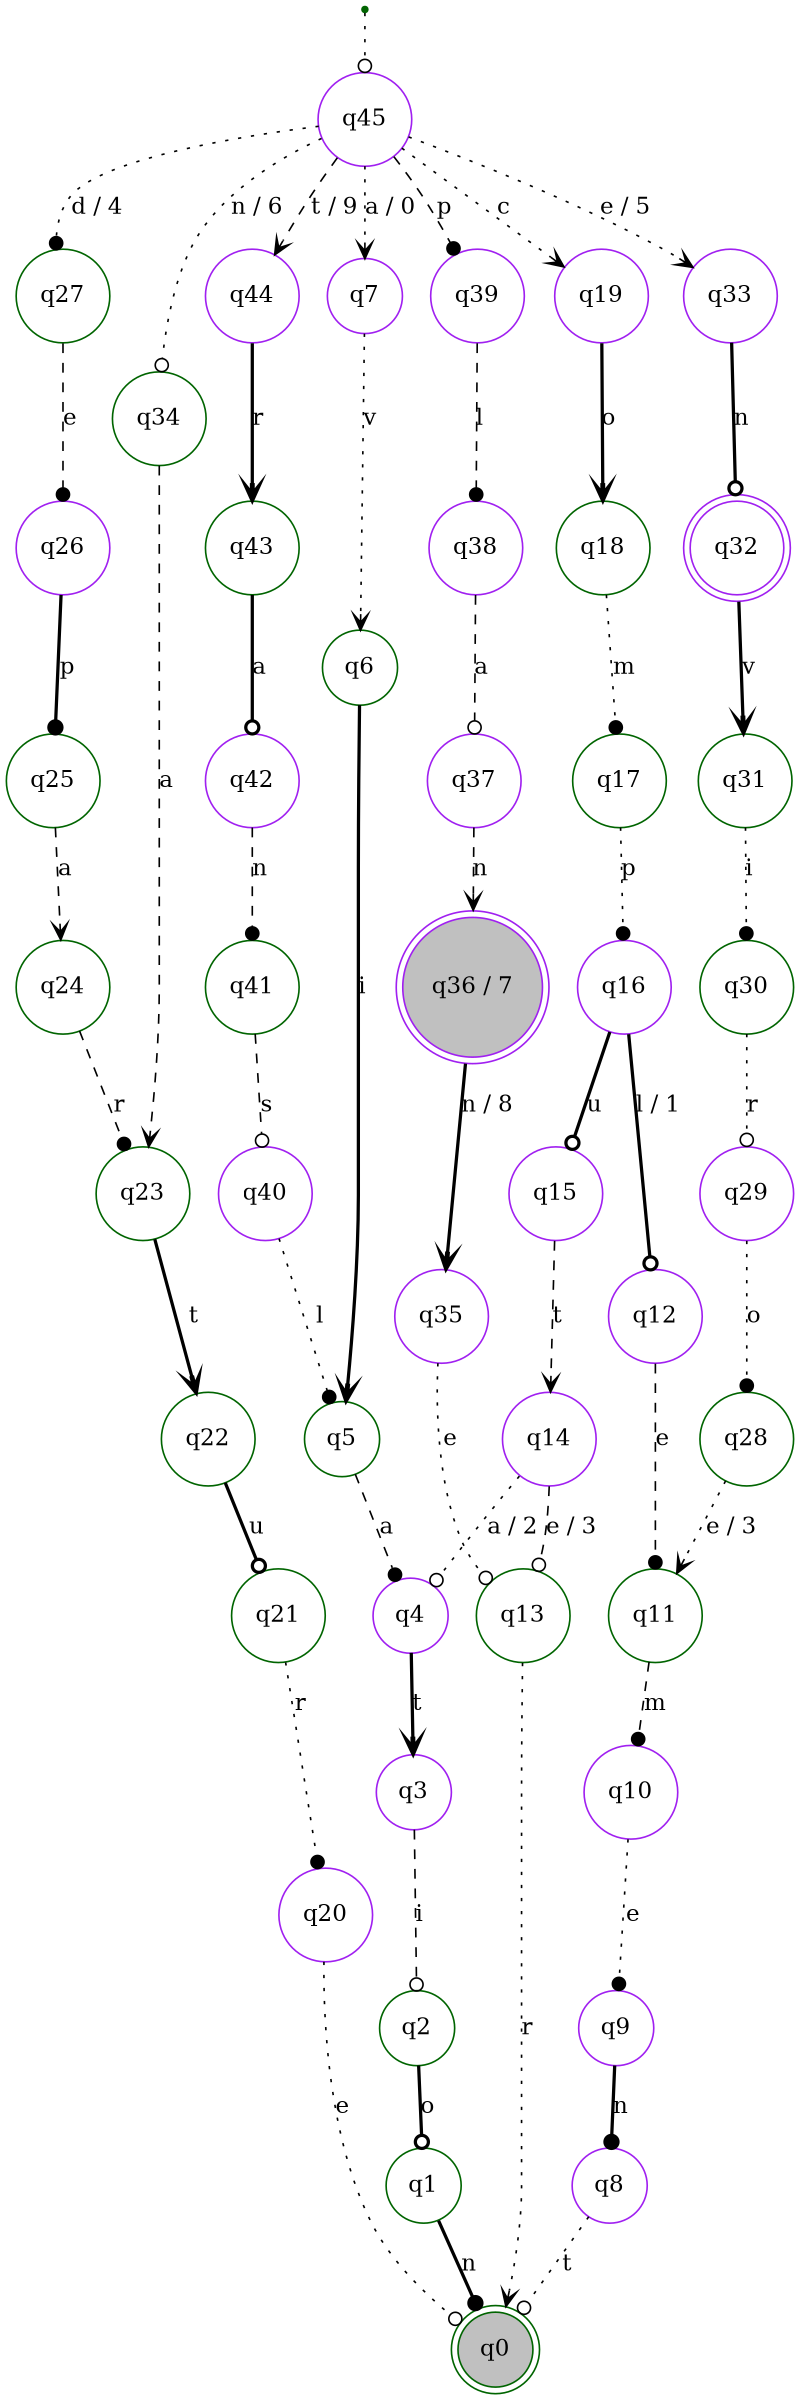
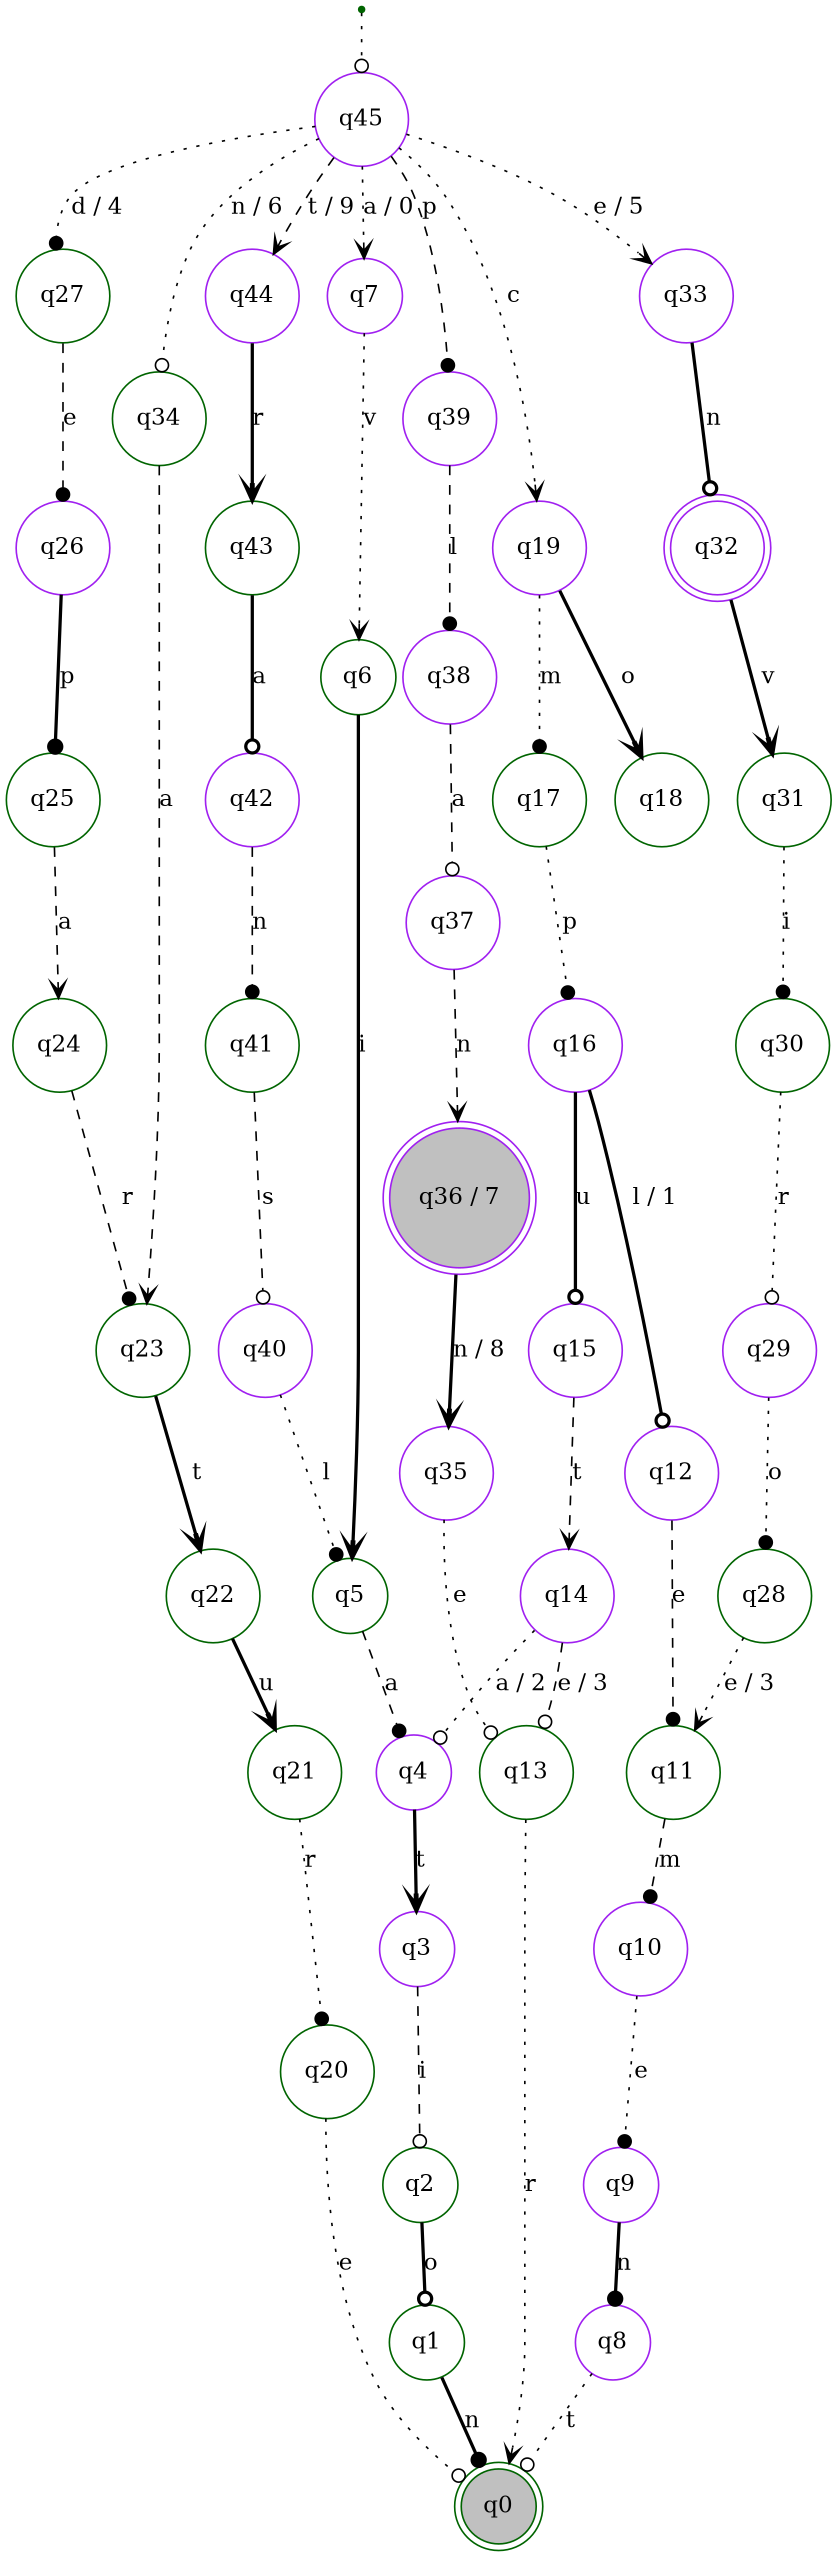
(611, 658) -> (540, 667)
(241, 1521) -> (250, 1677)
(326, 1915) -> (327, 2072)
